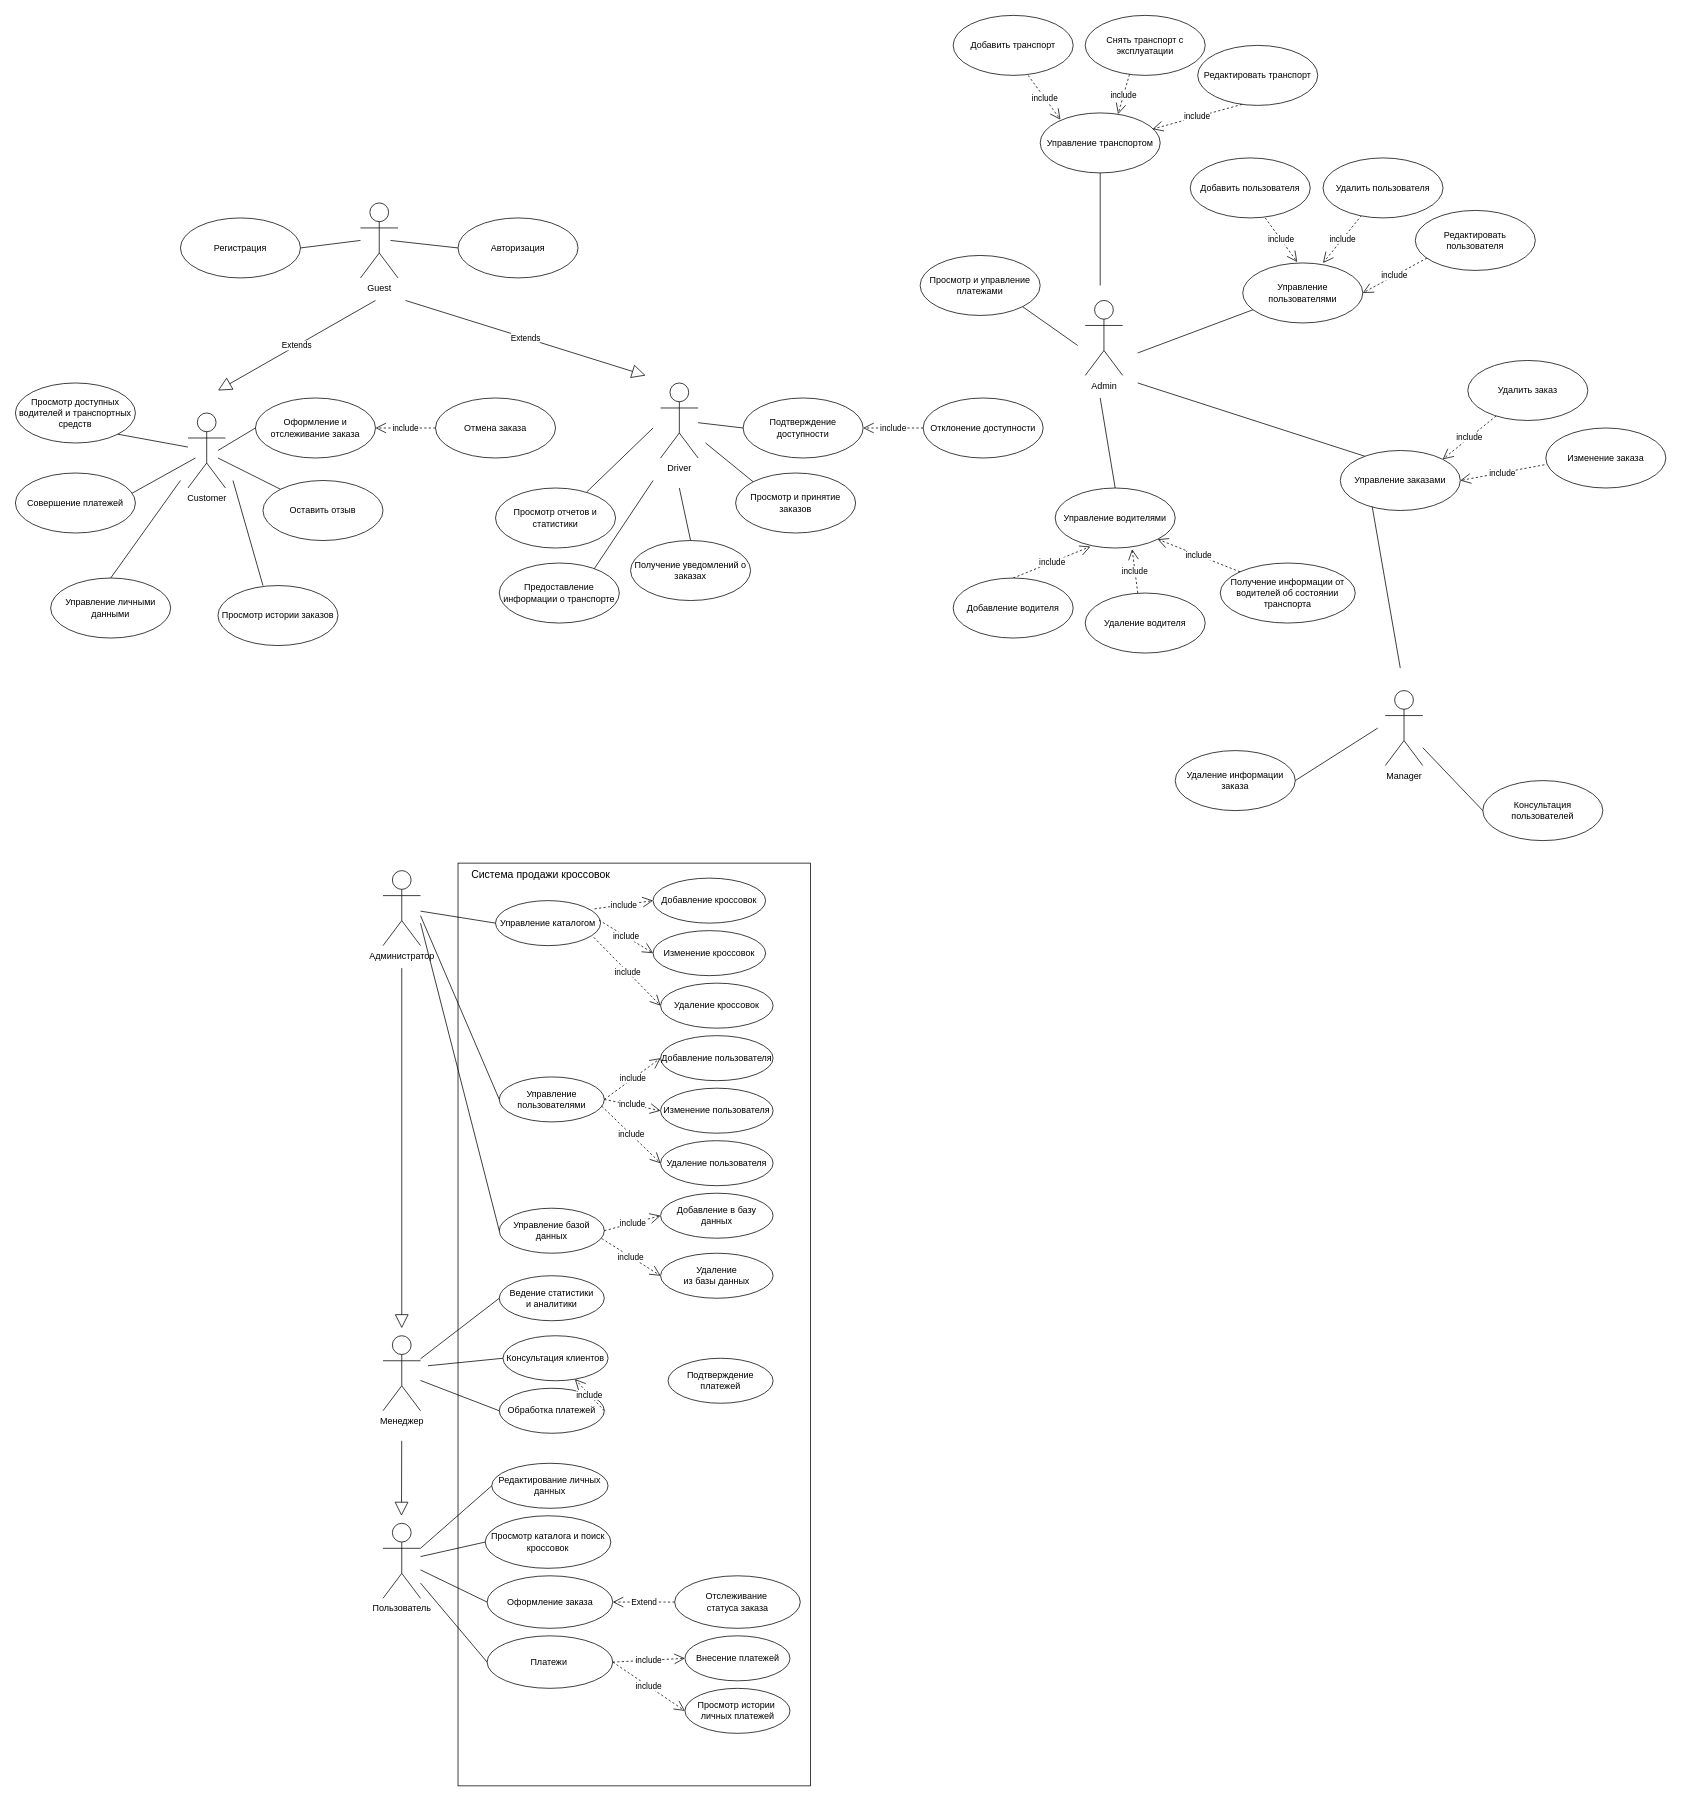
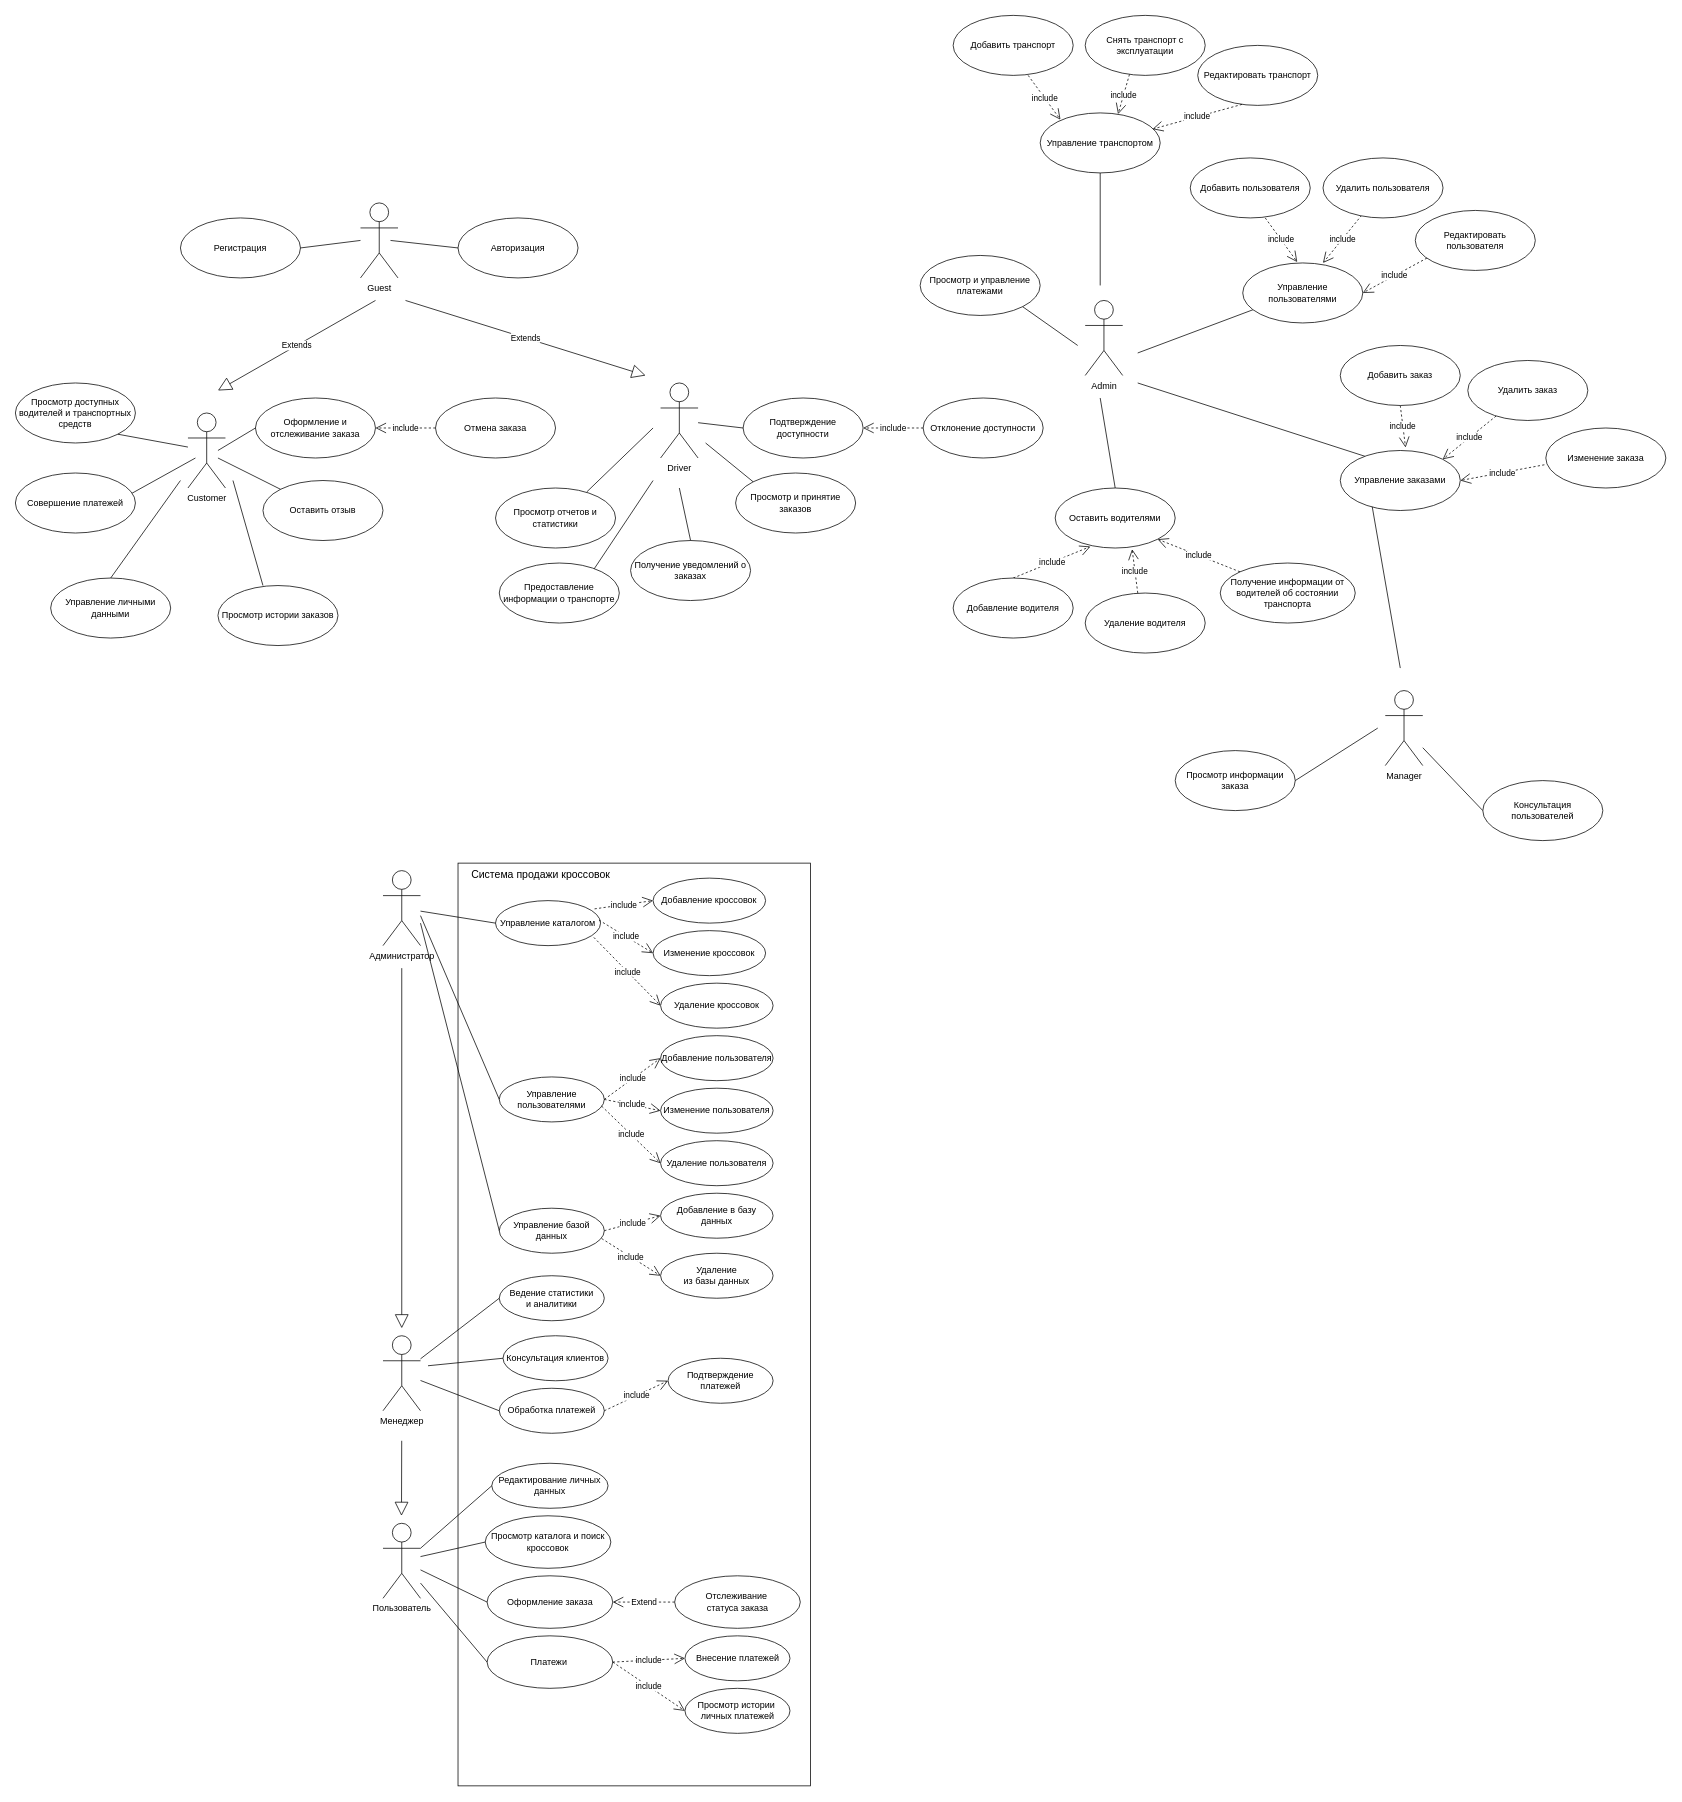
none -> (1400, 375)
none -> (1402, 426)
(1115, 518) -> (1115, 518)
(1235, 780) -> (1235, 780)
(590, 1396) -> (635, 1396)
